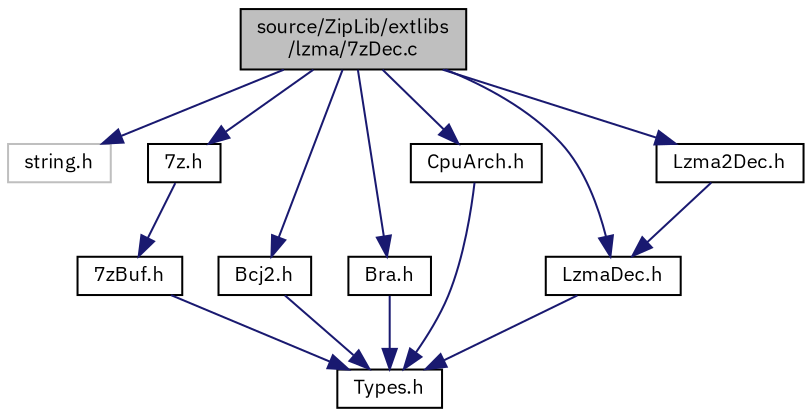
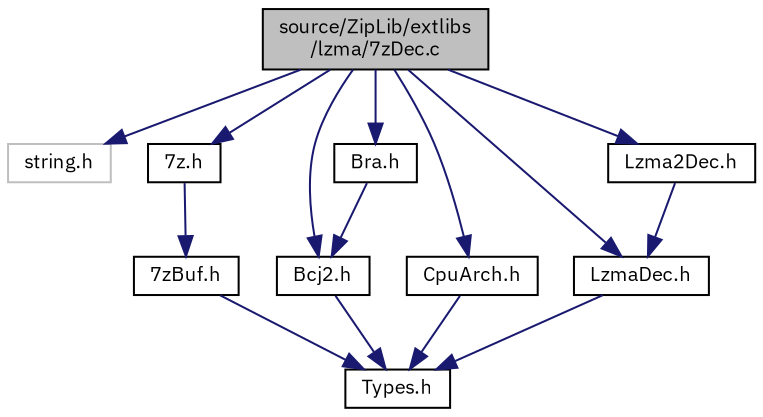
(390, 322) -> (354, 211)
